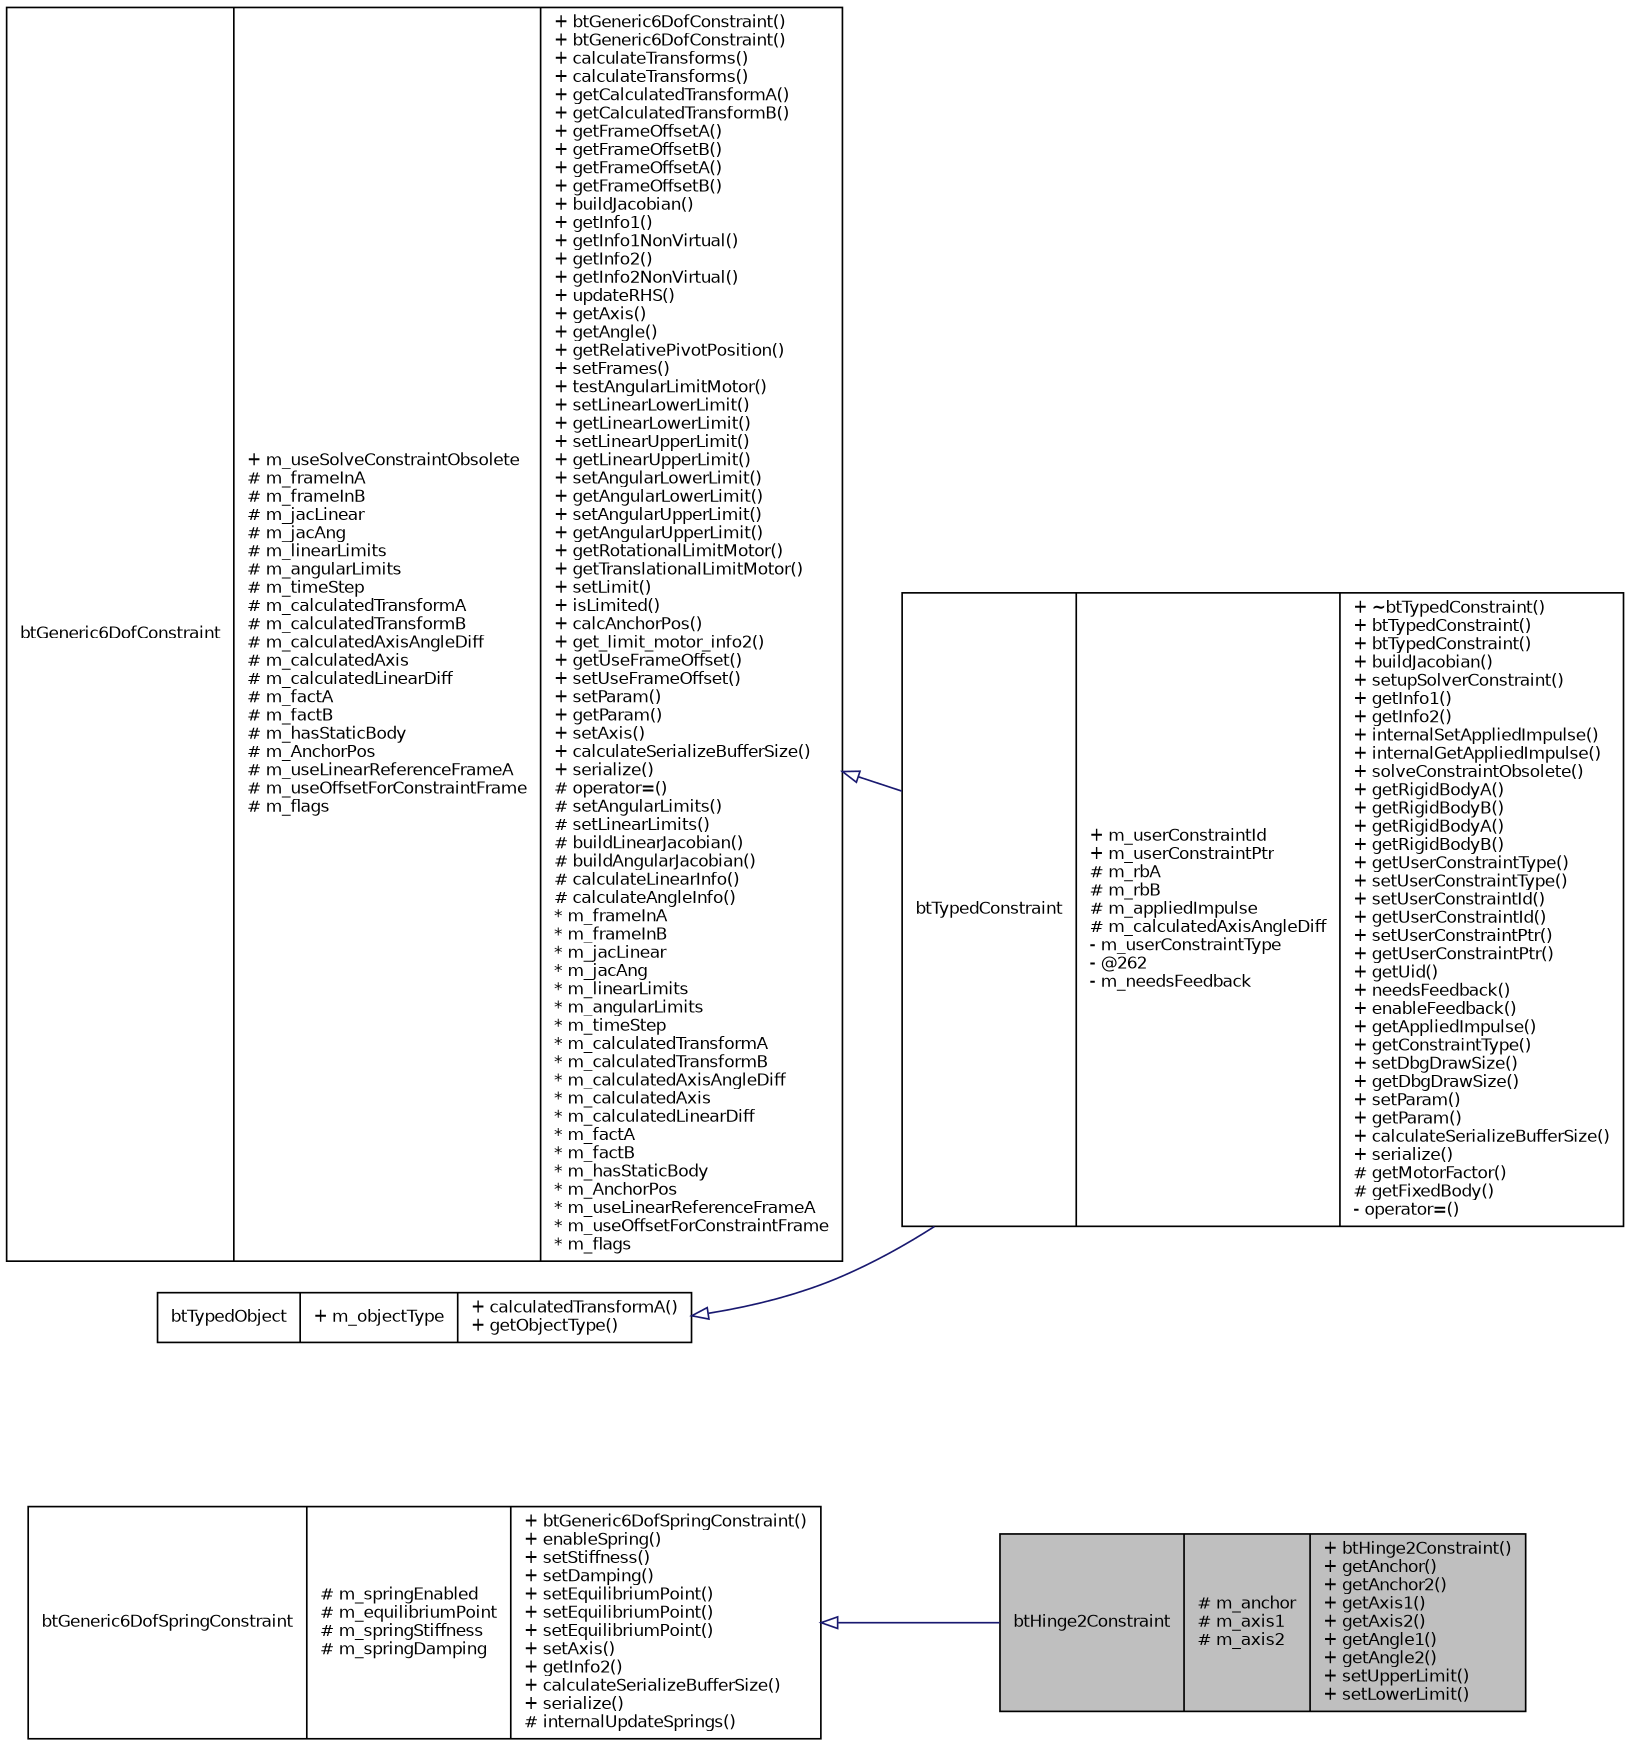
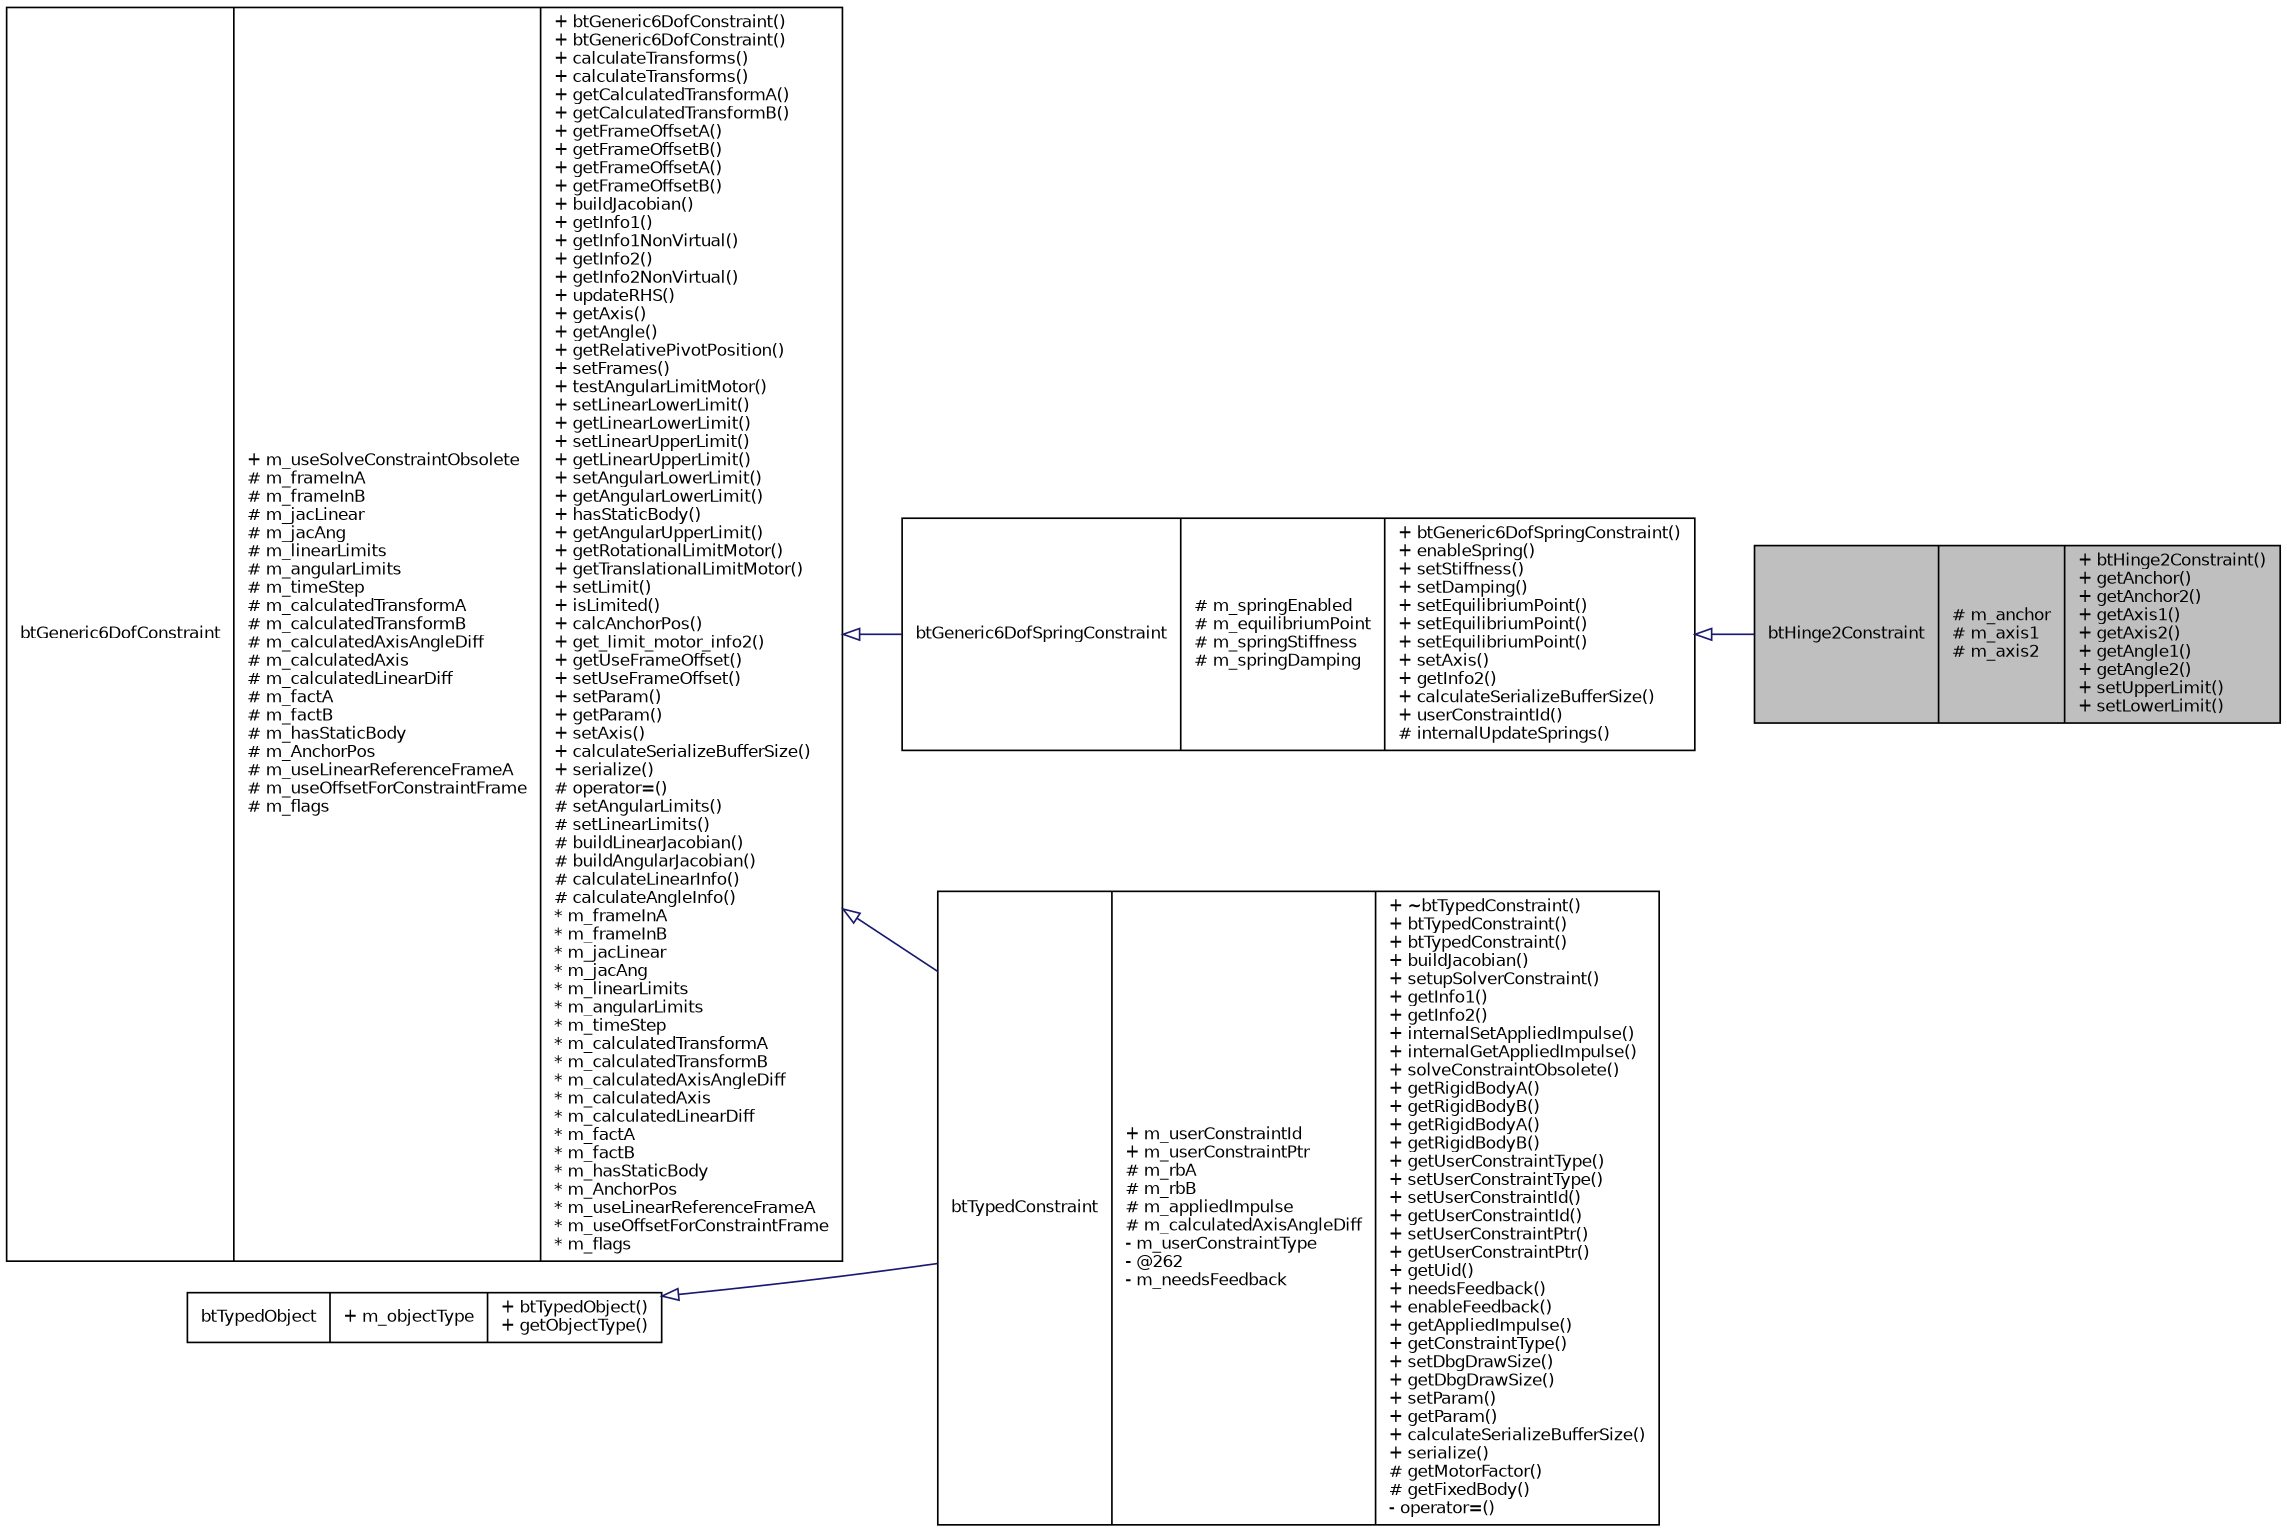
(658, 515) -> (628, 515)
none -> (881, 634)
(575, 1308) -> (575, 1308)
(575, 1704) -> (1481, 716)
